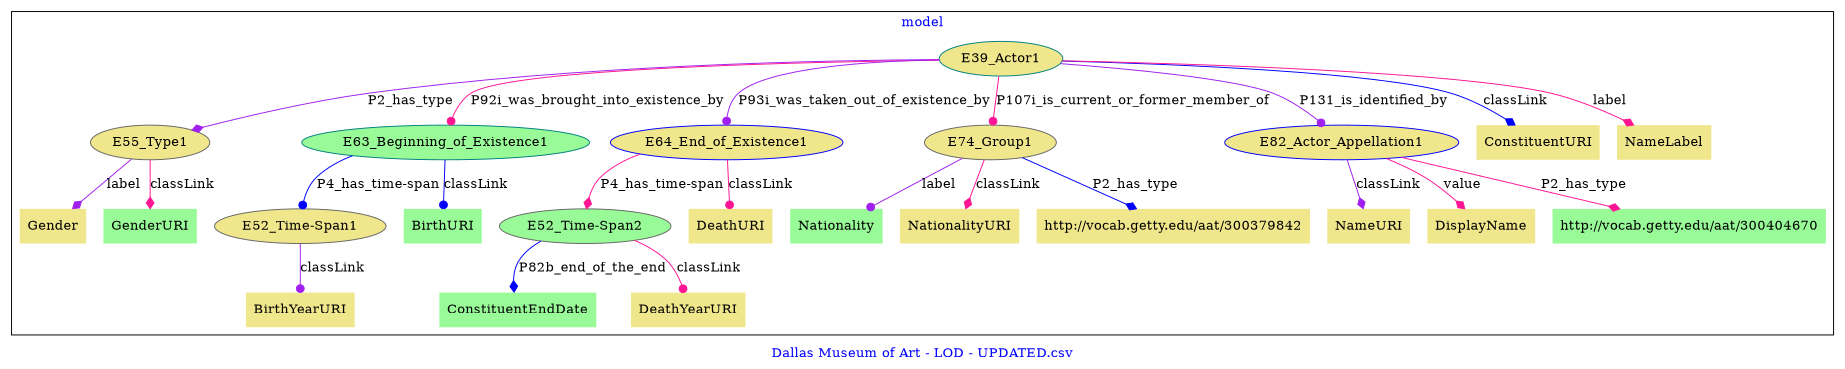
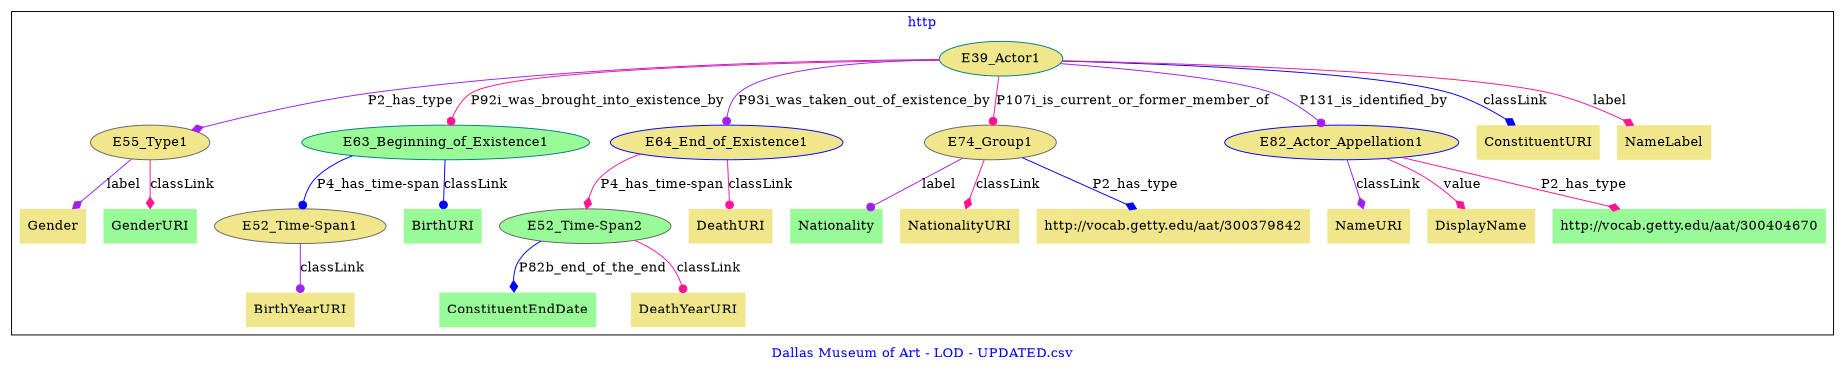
(923, 23) -> (923, 23)
